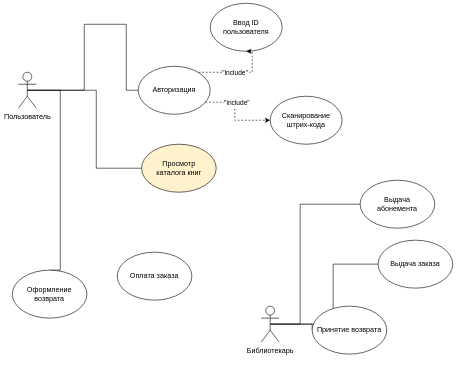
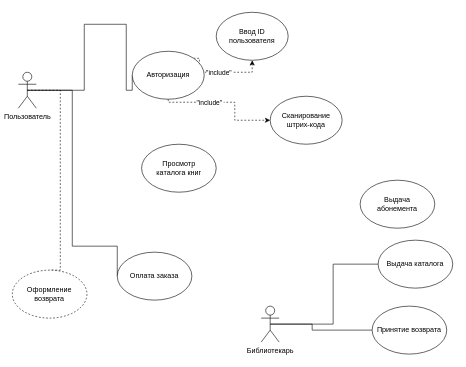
(246, 27) -> (252, 36)
(174, 90) -> (168, 75)
(96, 146) -> none
(179, 168) -> (179, 168)
(60, 186) -> (60, 186)
none -> (72, 205)
(300, 233) -> none
(416, 264) -> (416, 264)
(50, 294) -> (50, 294)
(350, 330) -> (410, 330)
